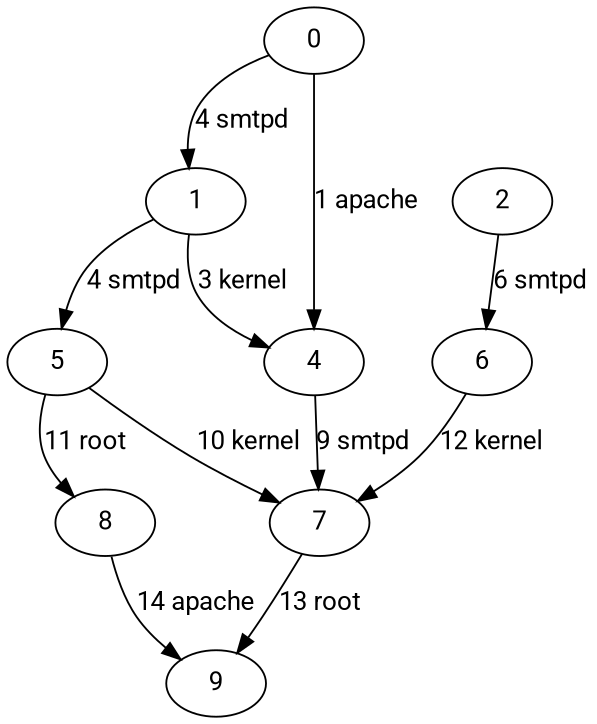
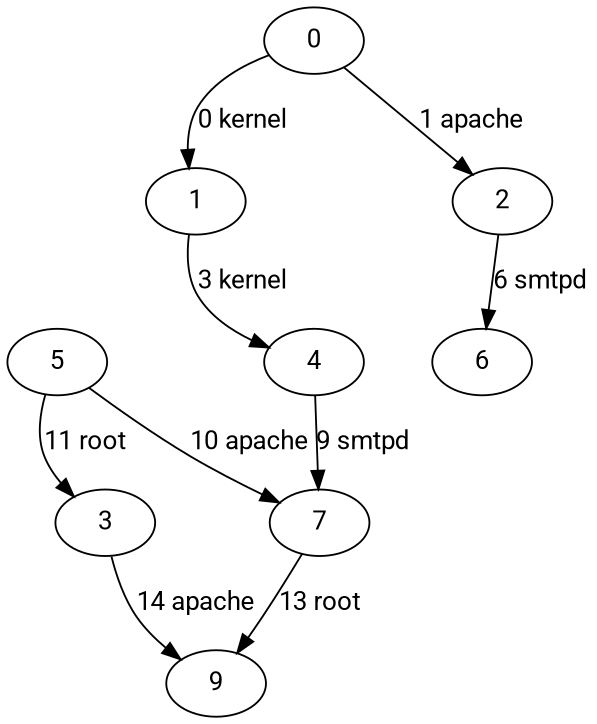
(243, 121) -> (243, 121)
(314, 192) -> (401, 115)
(99, 255) -> none
(249, 442) -> (249, 442)
(426, 449) -> none
(105, 523) -> (105, 523)
